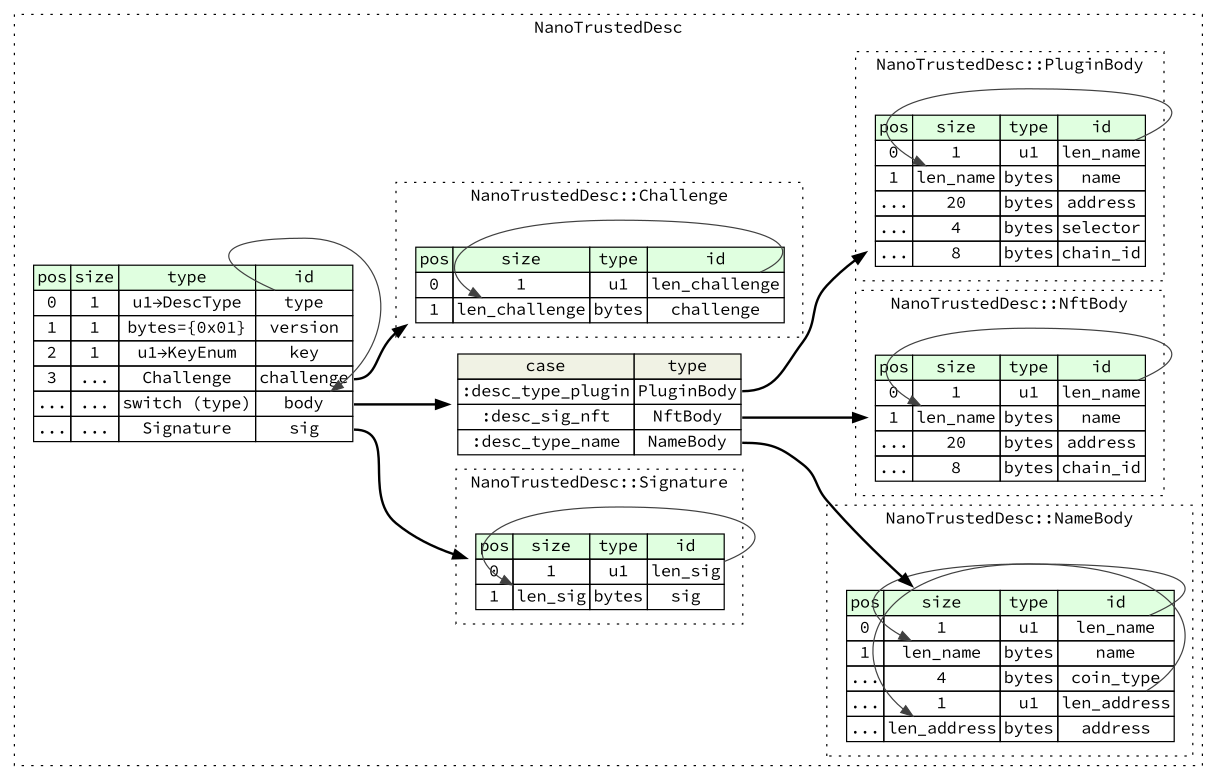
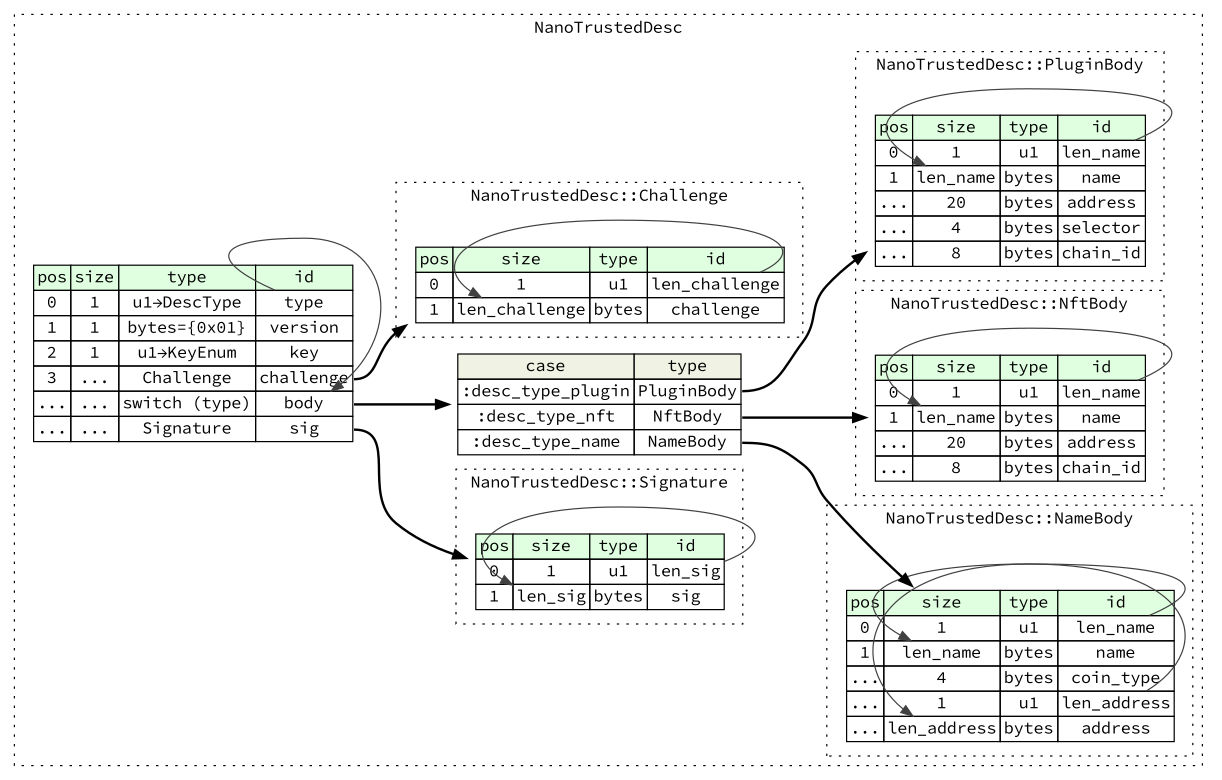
(546, 416) -> (546, 416)
